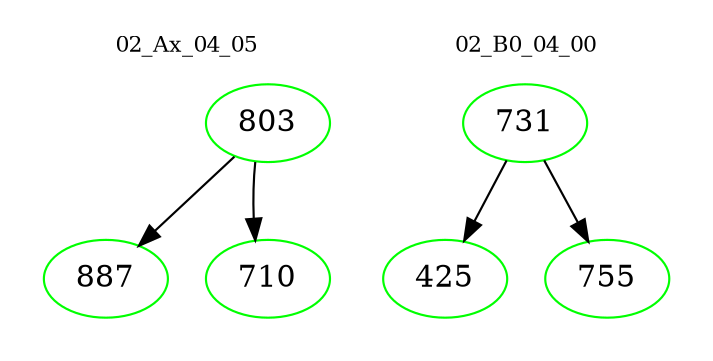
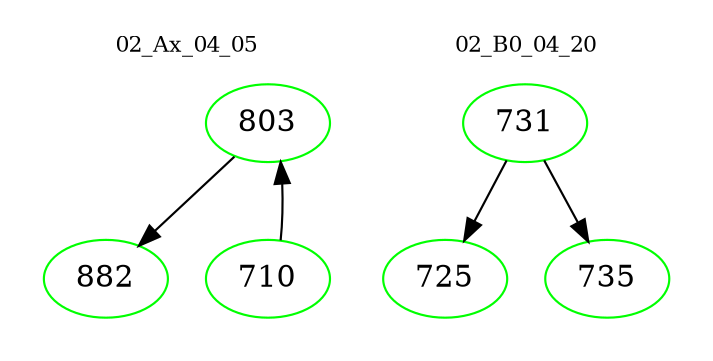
(526, 46) -> (526, 46)
(254, 190) -> (282, 212)
(106, 279) -> (106, 279)
(445, 279) -> (445, 279)
(607, 279) -> (607, 279)
